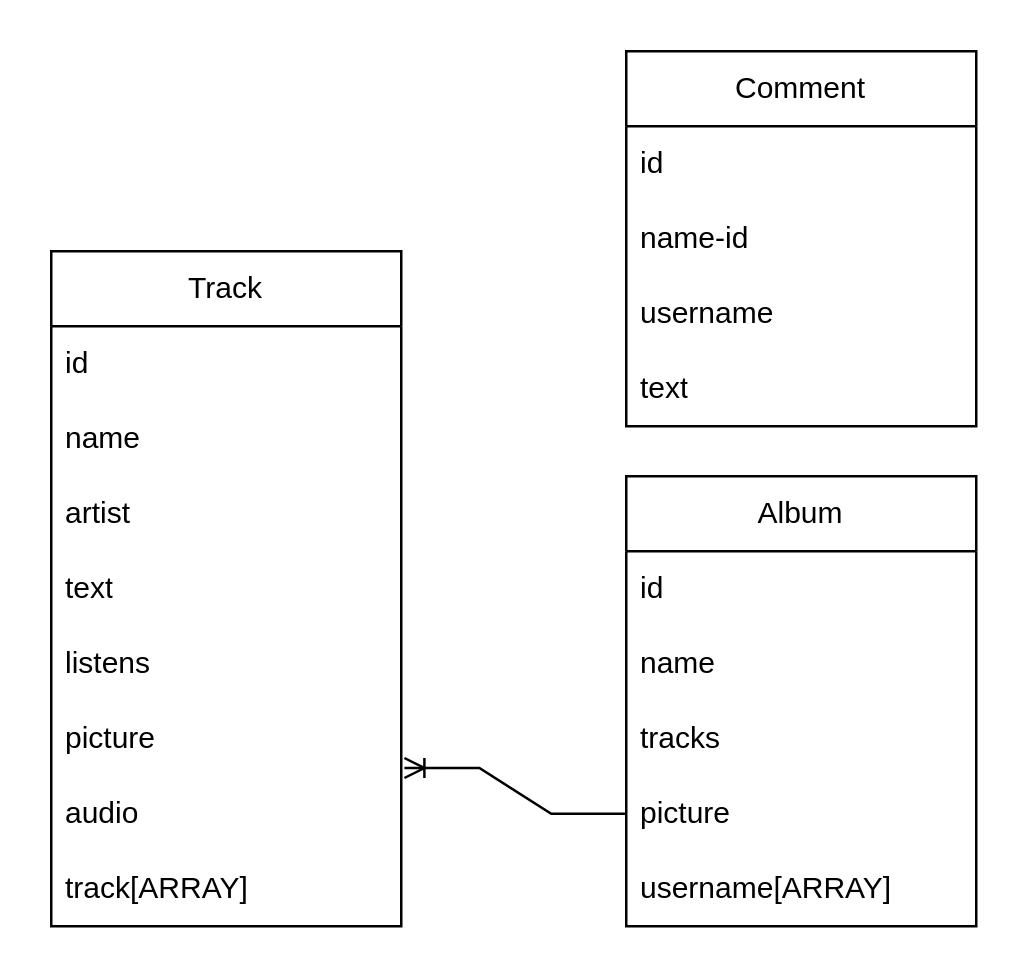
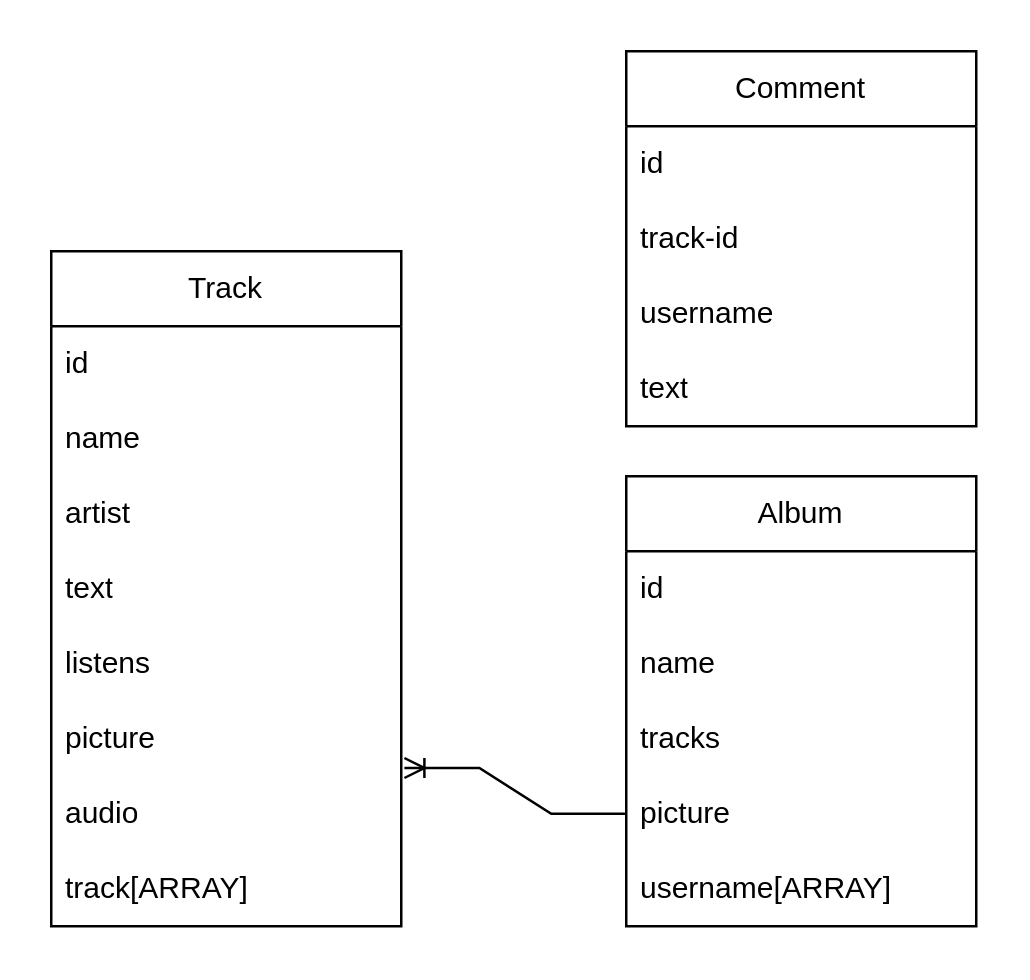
(696, 239) -> (705, 239)
